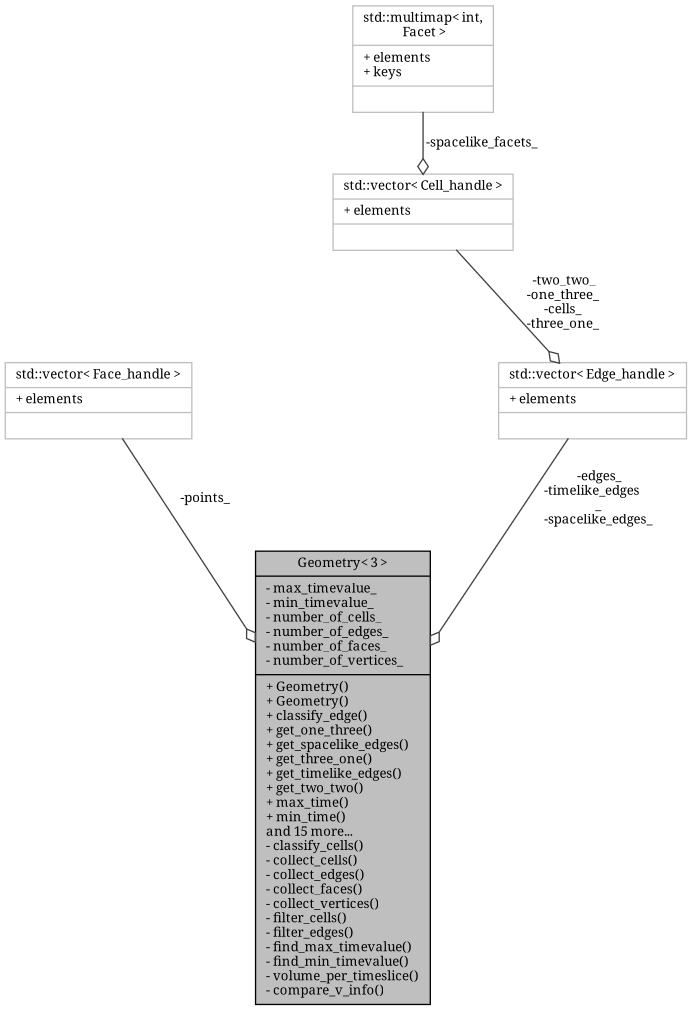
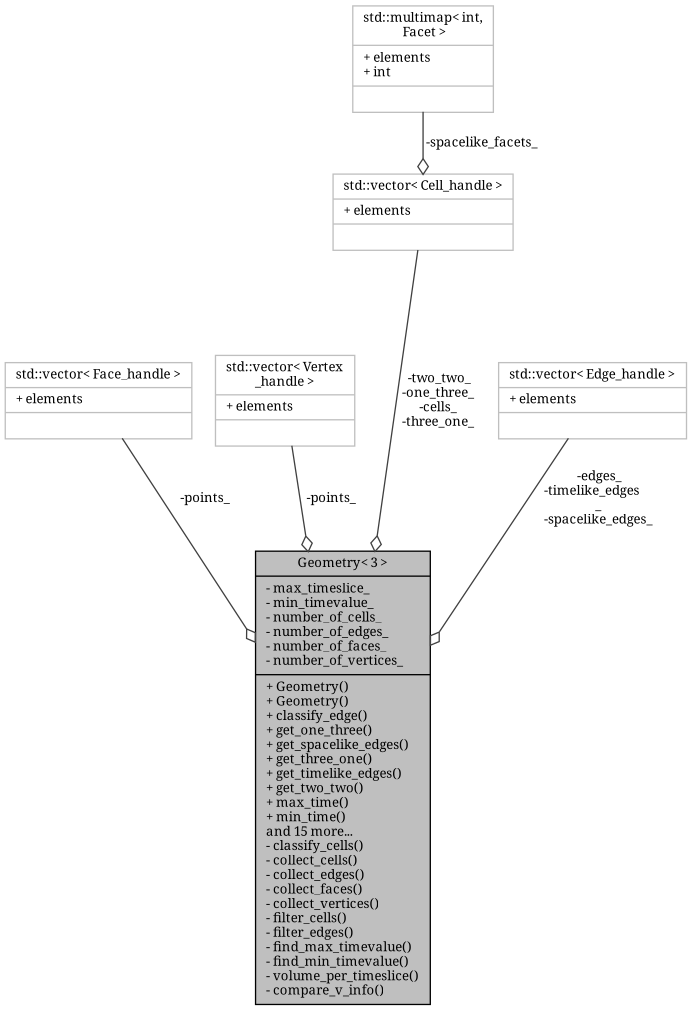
(383, 72) -> (378, 72)
(503, 301) -> (398, 393)
none -> (285, 401)
(322, 589) -> (318, 589)
